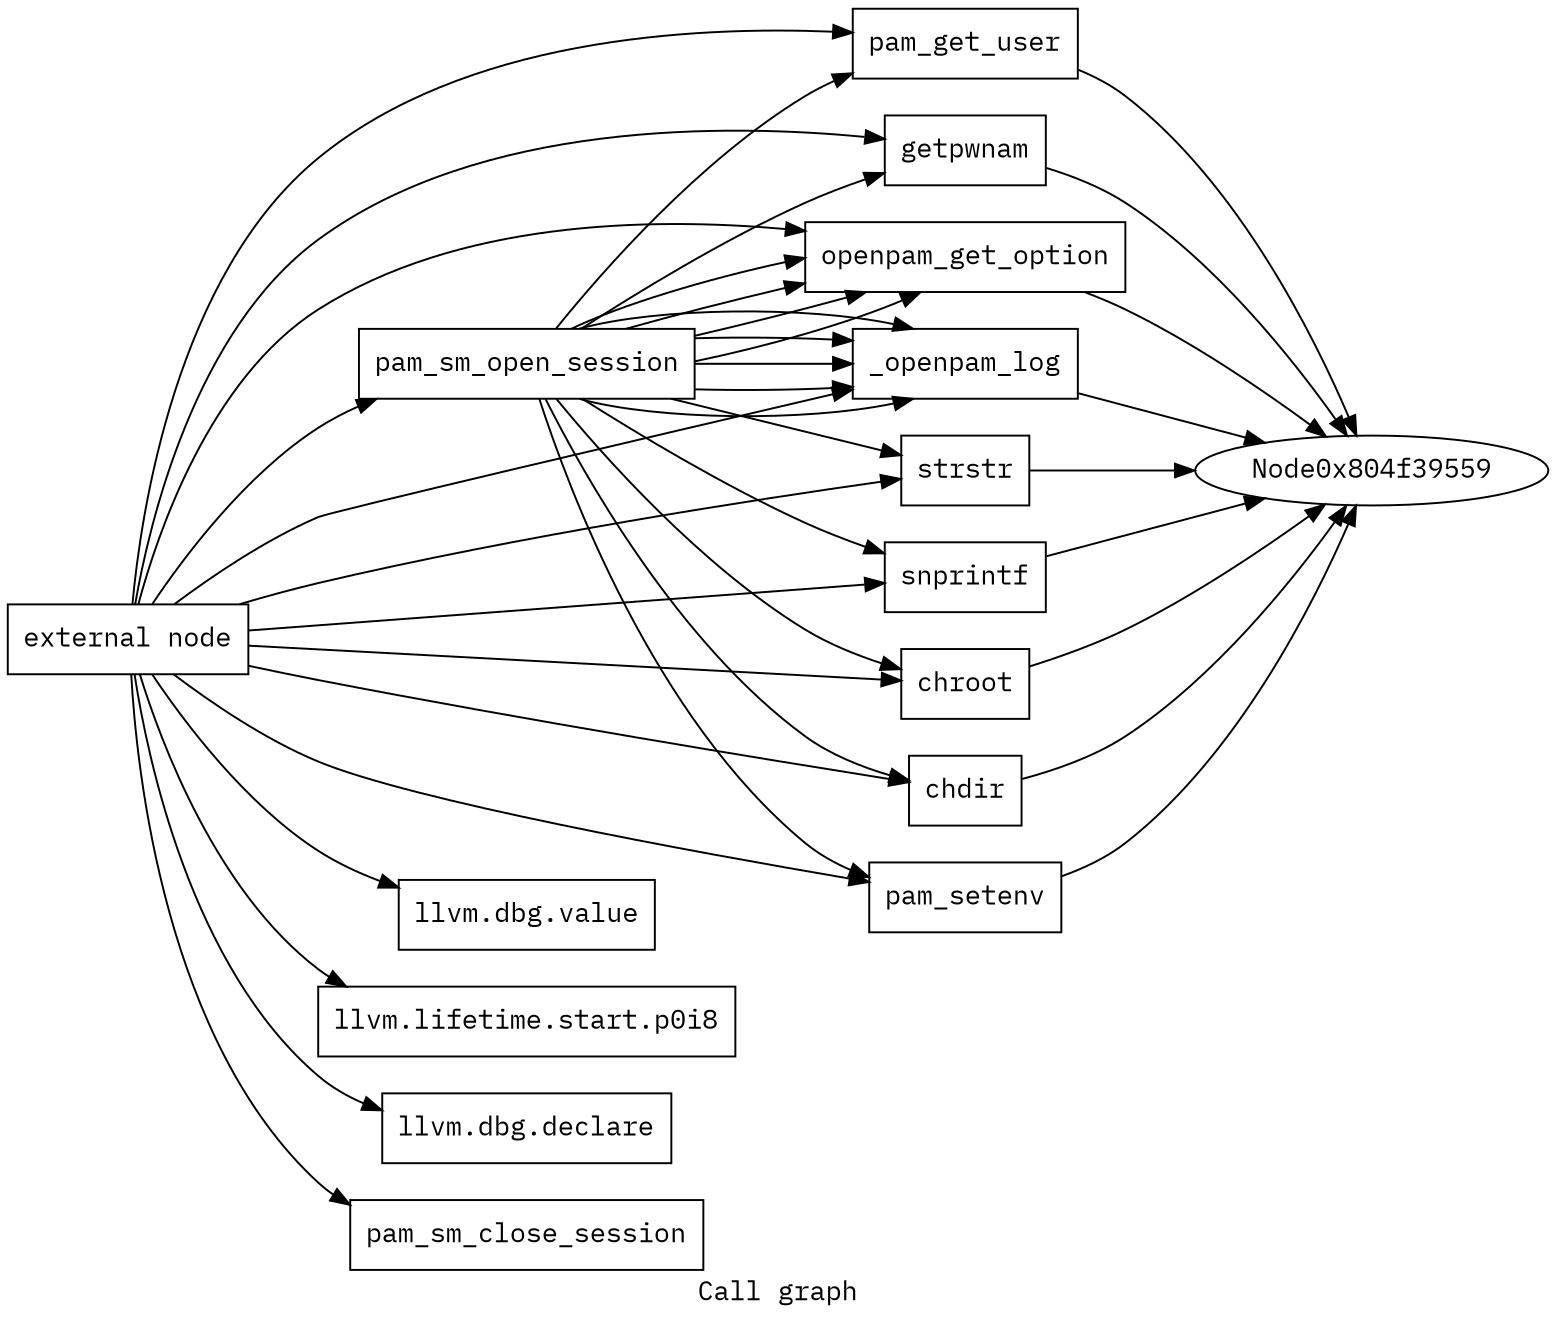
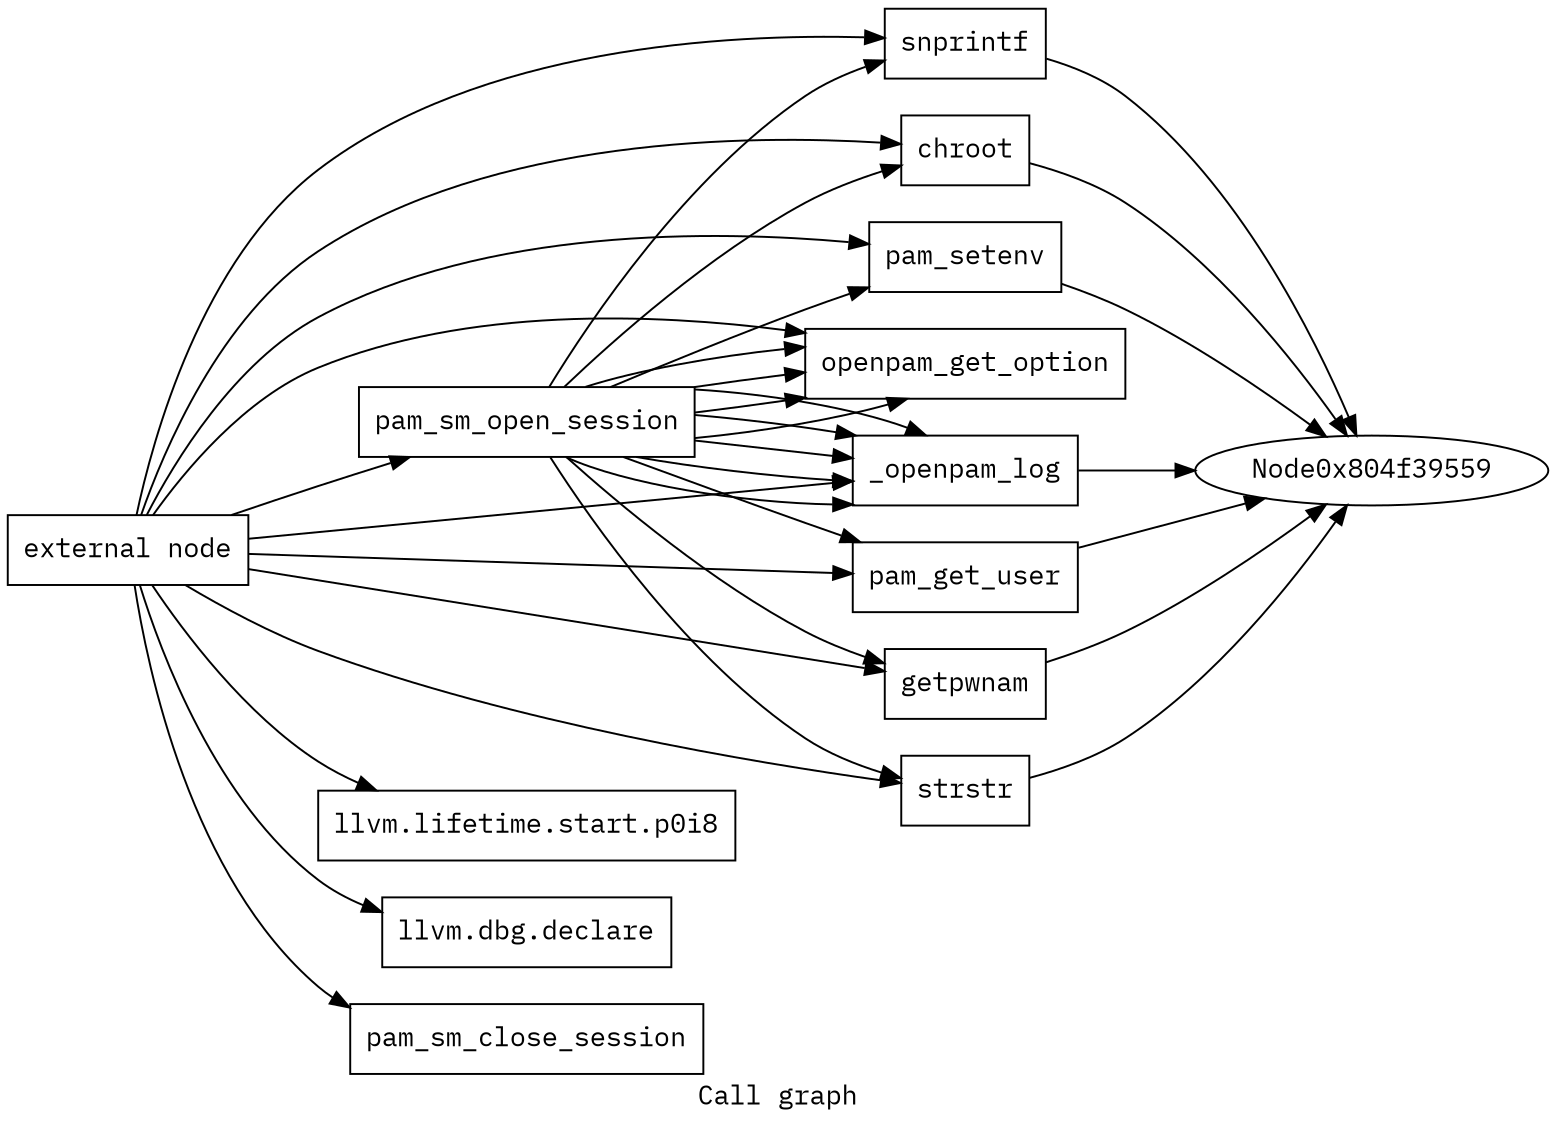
(1202, 352) -> none
(965, 791) -> none
(527, 915) -> none
